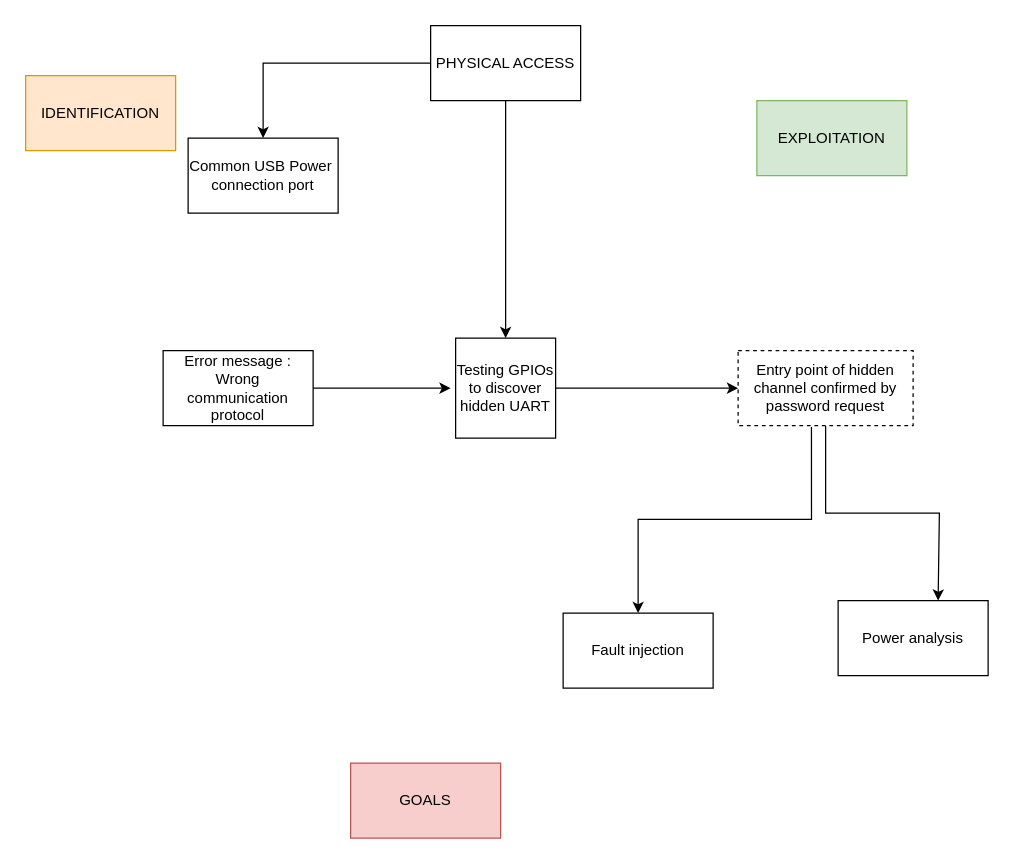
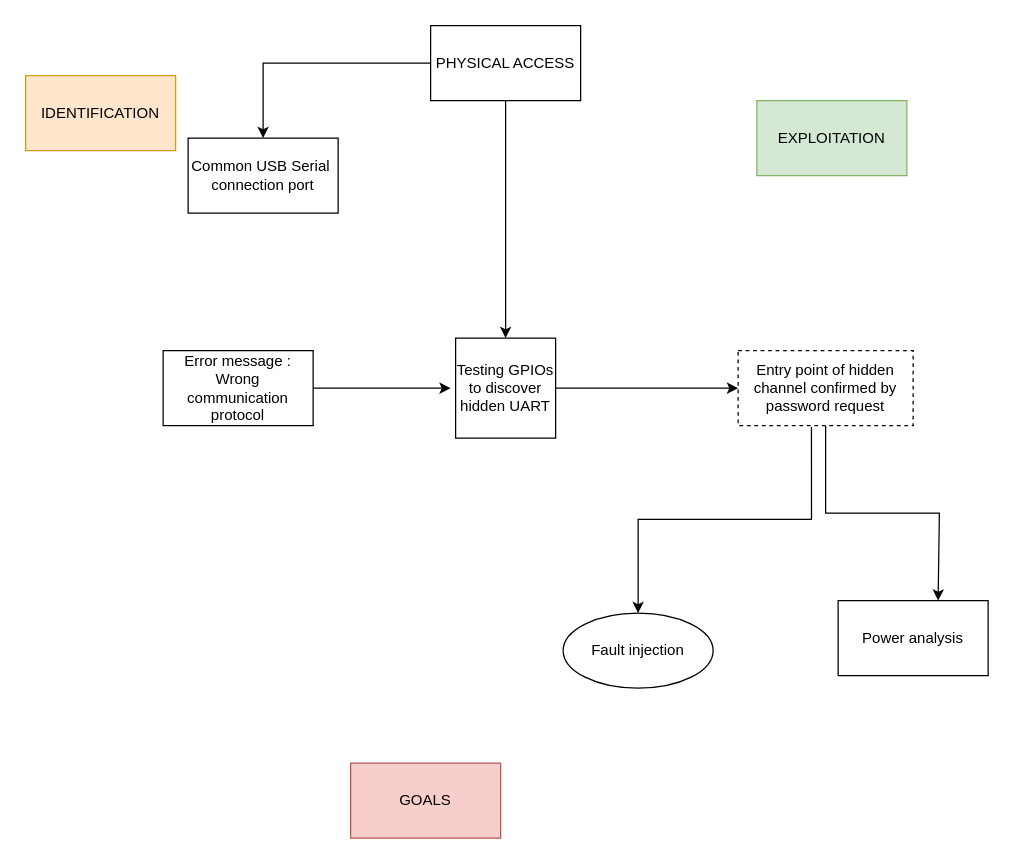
(263, 176) -> (263, 176)
(638, 651) -> (638, 651)
